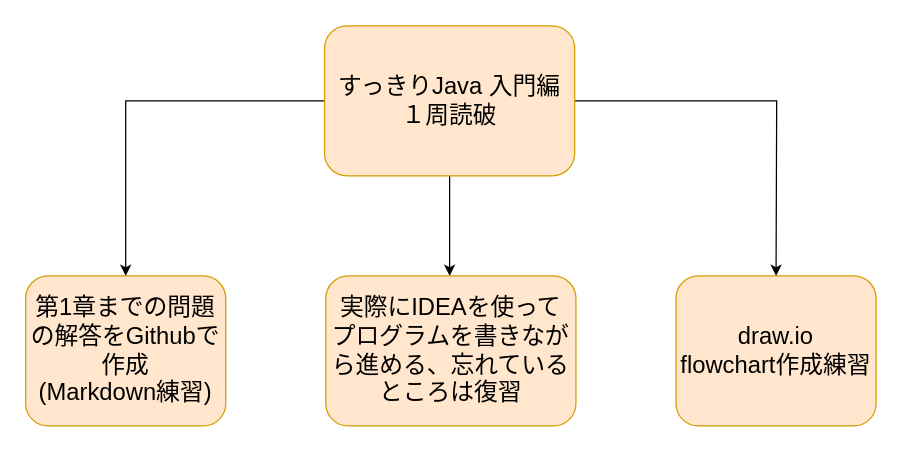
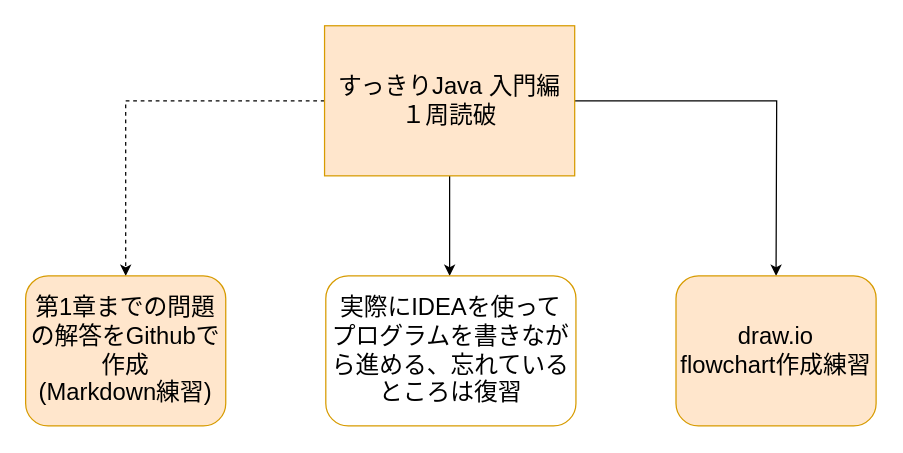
(141, 101) -> (141, 101)
(449, 101) -> (449, 101)
(451, 351) -> (451, 351)
